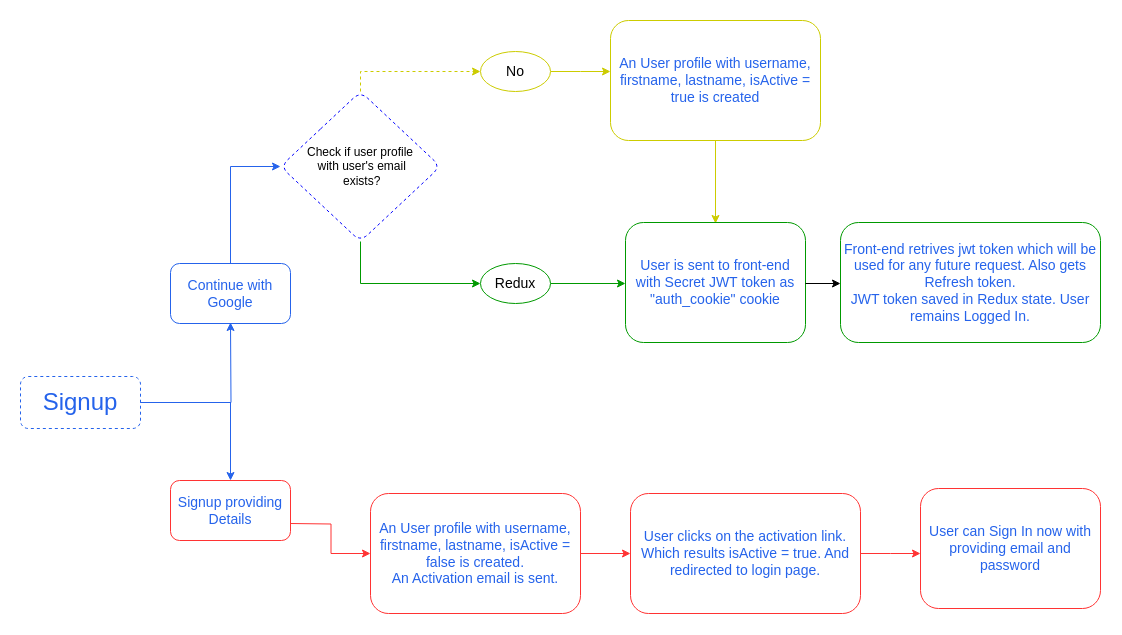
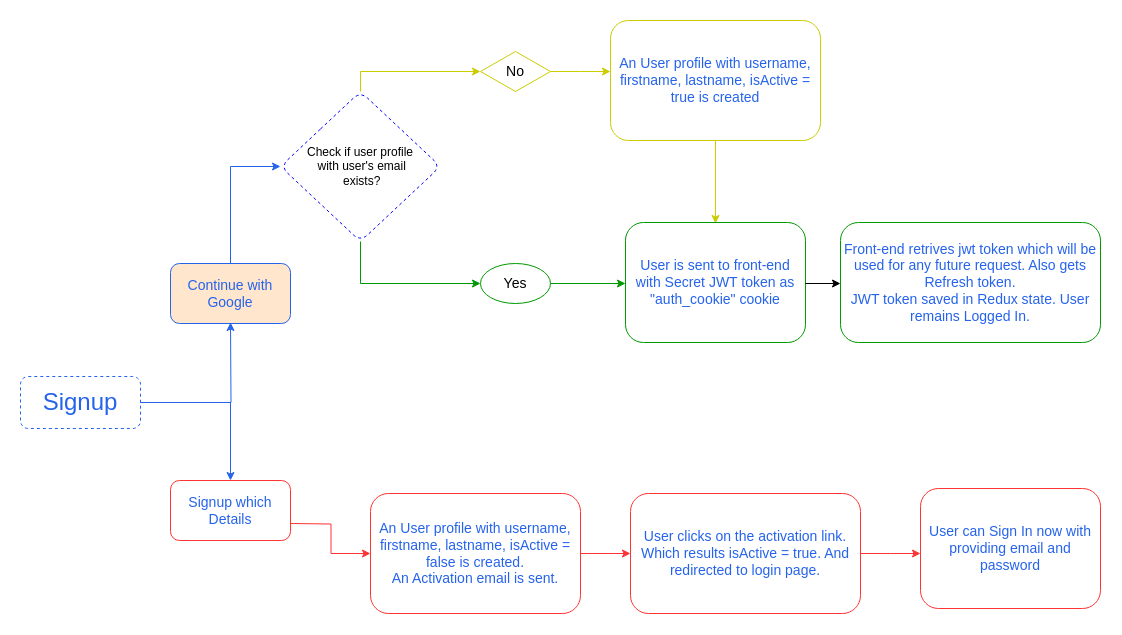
(408, 72) -> (408, 72)
(516, 72) -> (516, 72)
(516, 284) -> (516, 284)
(231, 294) -> (231, 294)
(231, 511) -> (231, 511)
